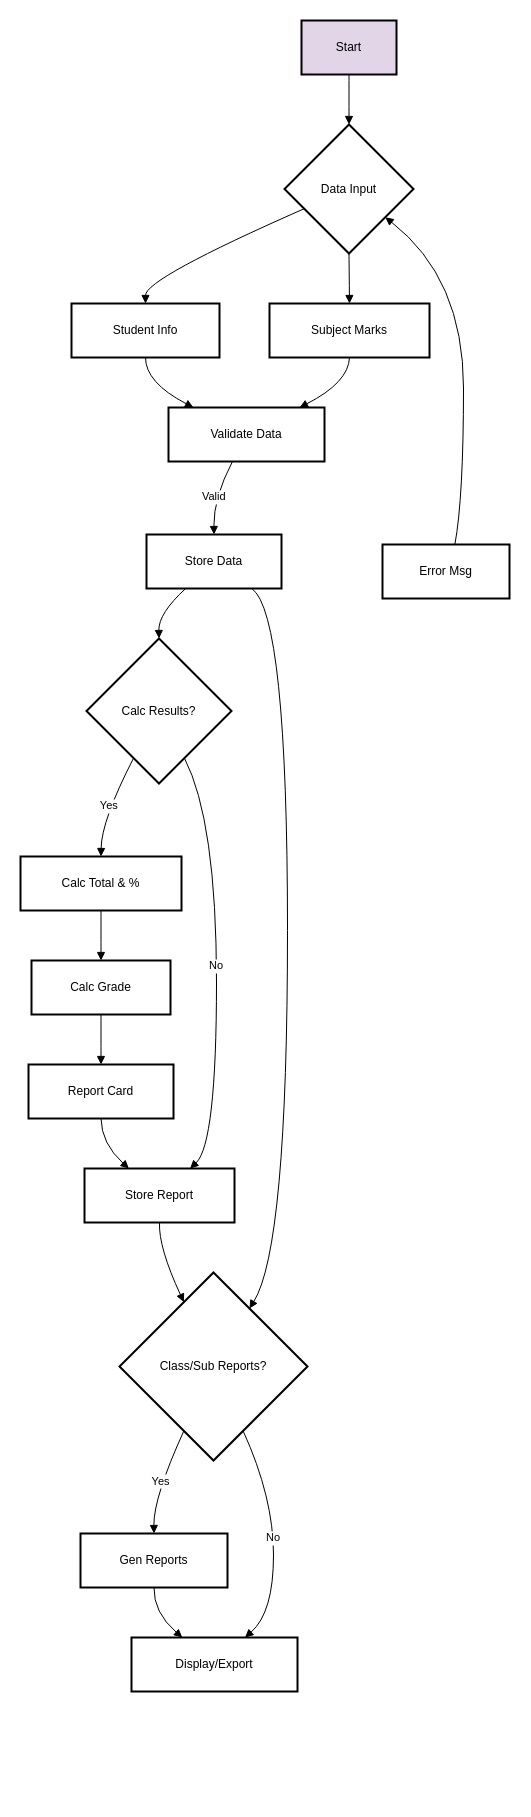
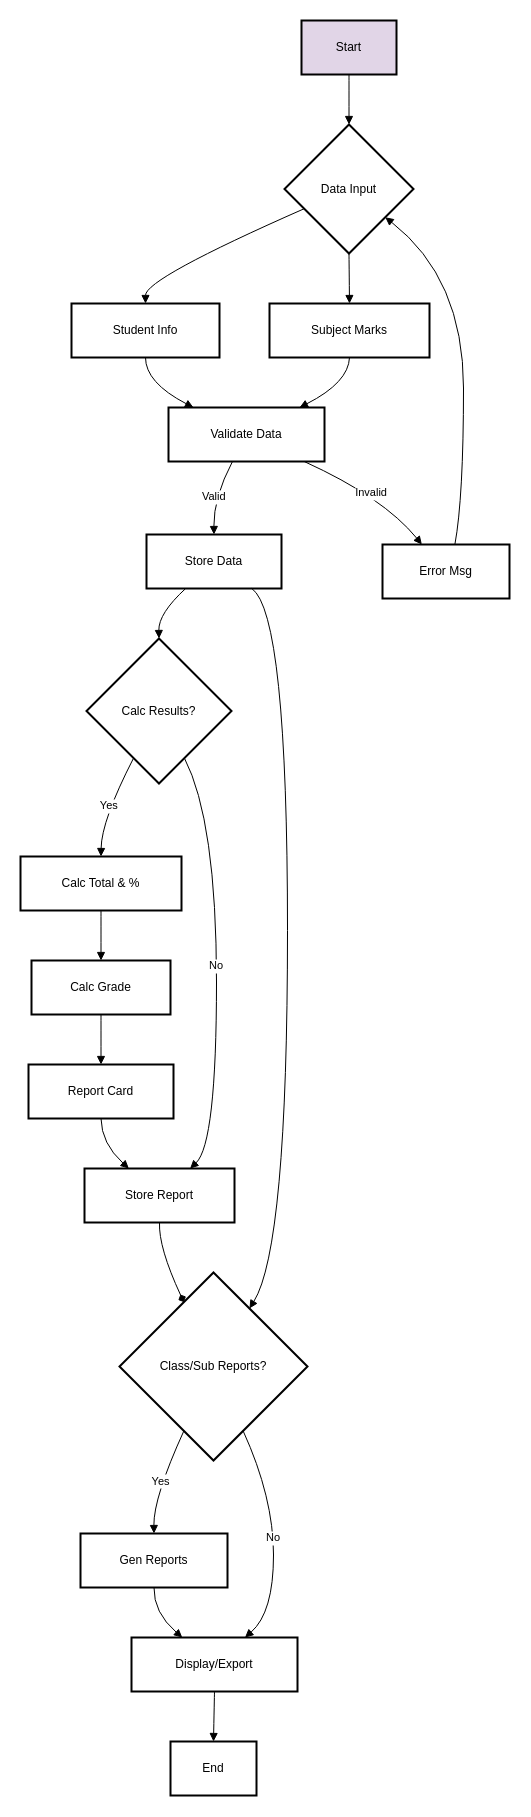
none -> (364, 493)
(180, 1293) -> (180, 1293)
none -> (214, 1713)
none -> (214, 1769)
